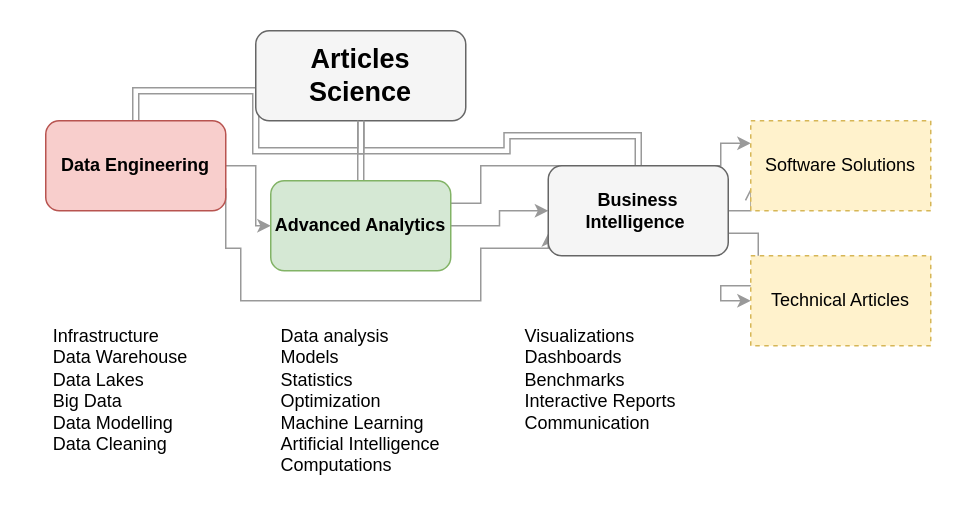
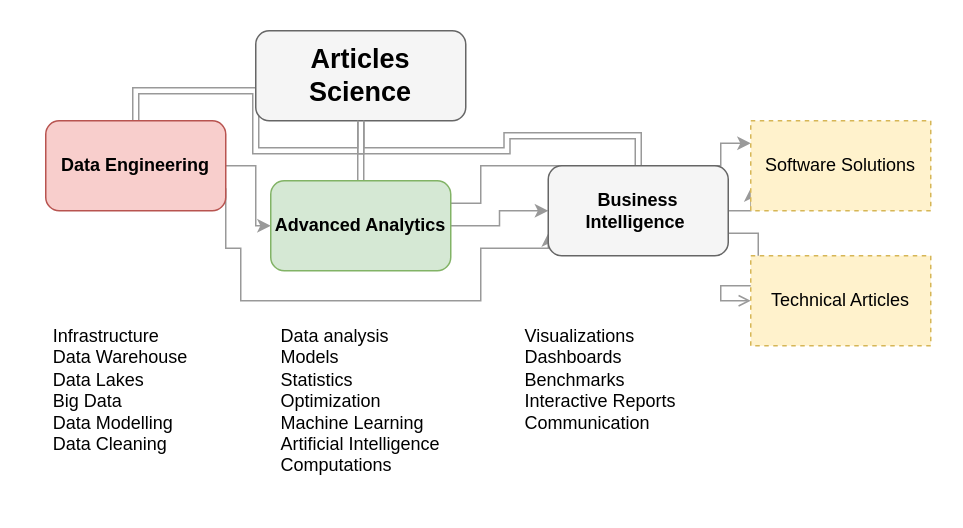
(751, 196) -> (751, 199)
(739, 301) -> (741, 301)
